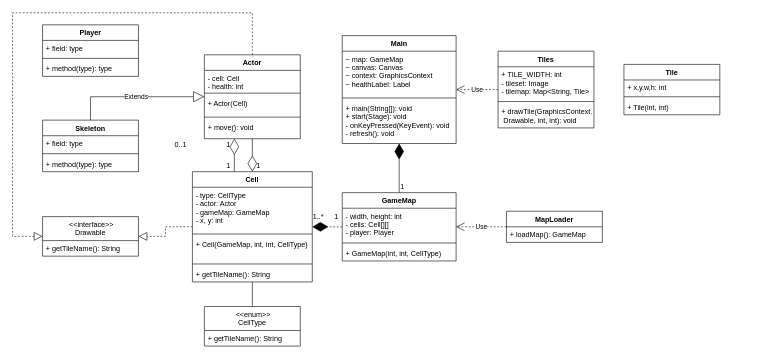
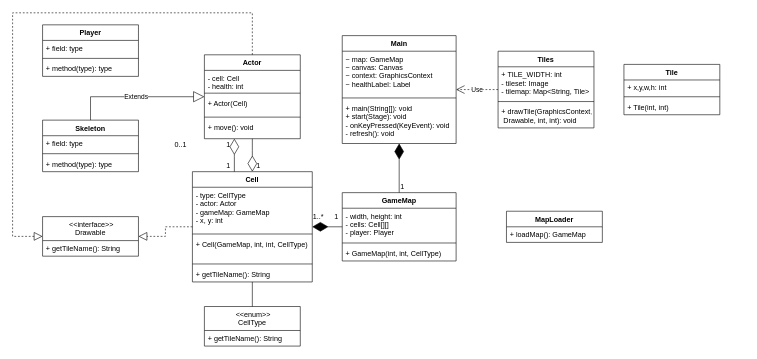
(334, 227) -> (334, 227)
(481, 227) -> none
